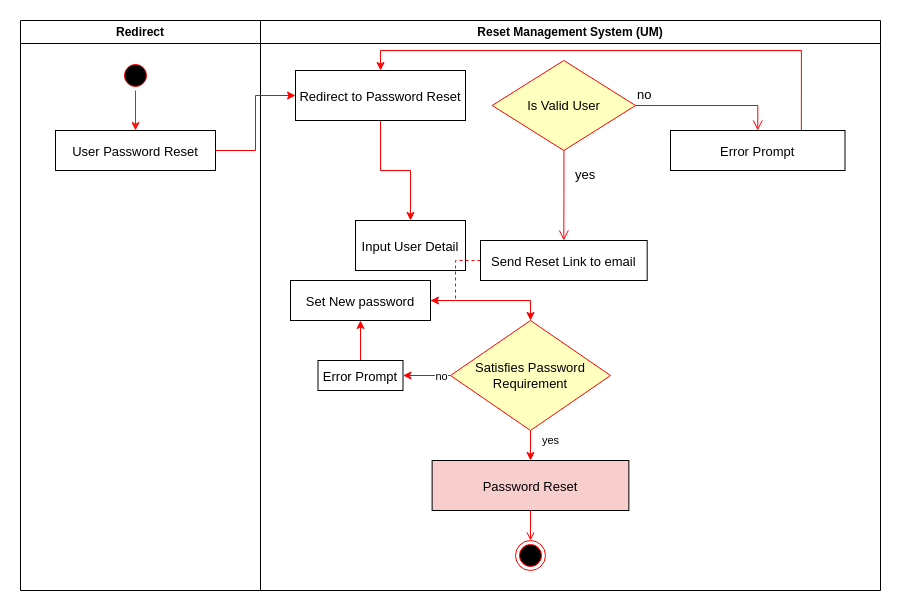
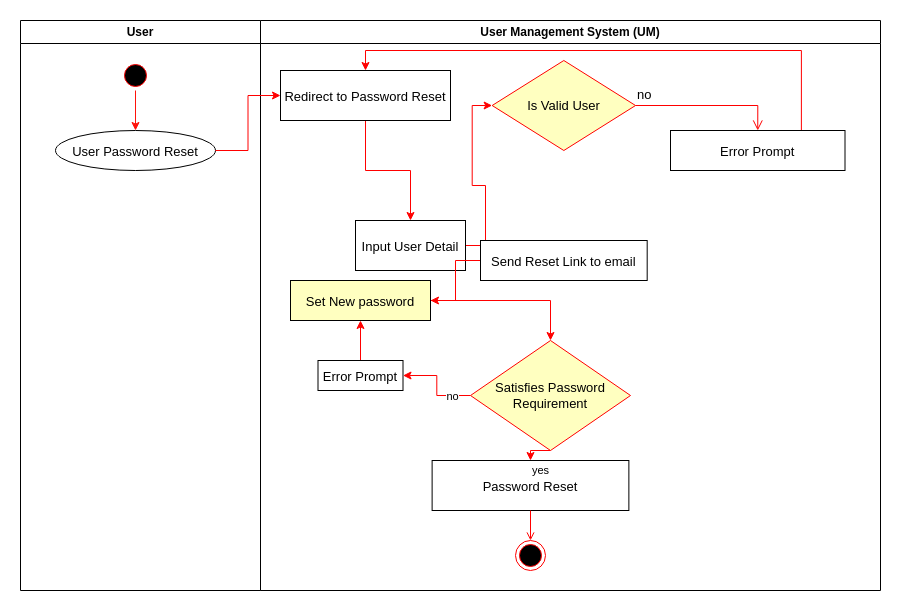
(141, 33) -> (141, 33)
(571, 33) -> (571, 33)
(381, 96) -> (366, 96)
(136, 151) -> (136, 151)
none -> (472, 174)
(564, 193) -> none
(456, 268) -> (456, 268)
(361, 301) -> (361, 301)
(531, 376) -> (551, 396)
(530, 486) -> (530, 486)
